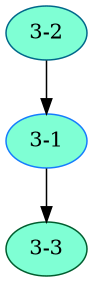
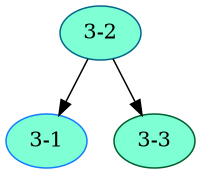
(46, 188) -> (124, 80)
